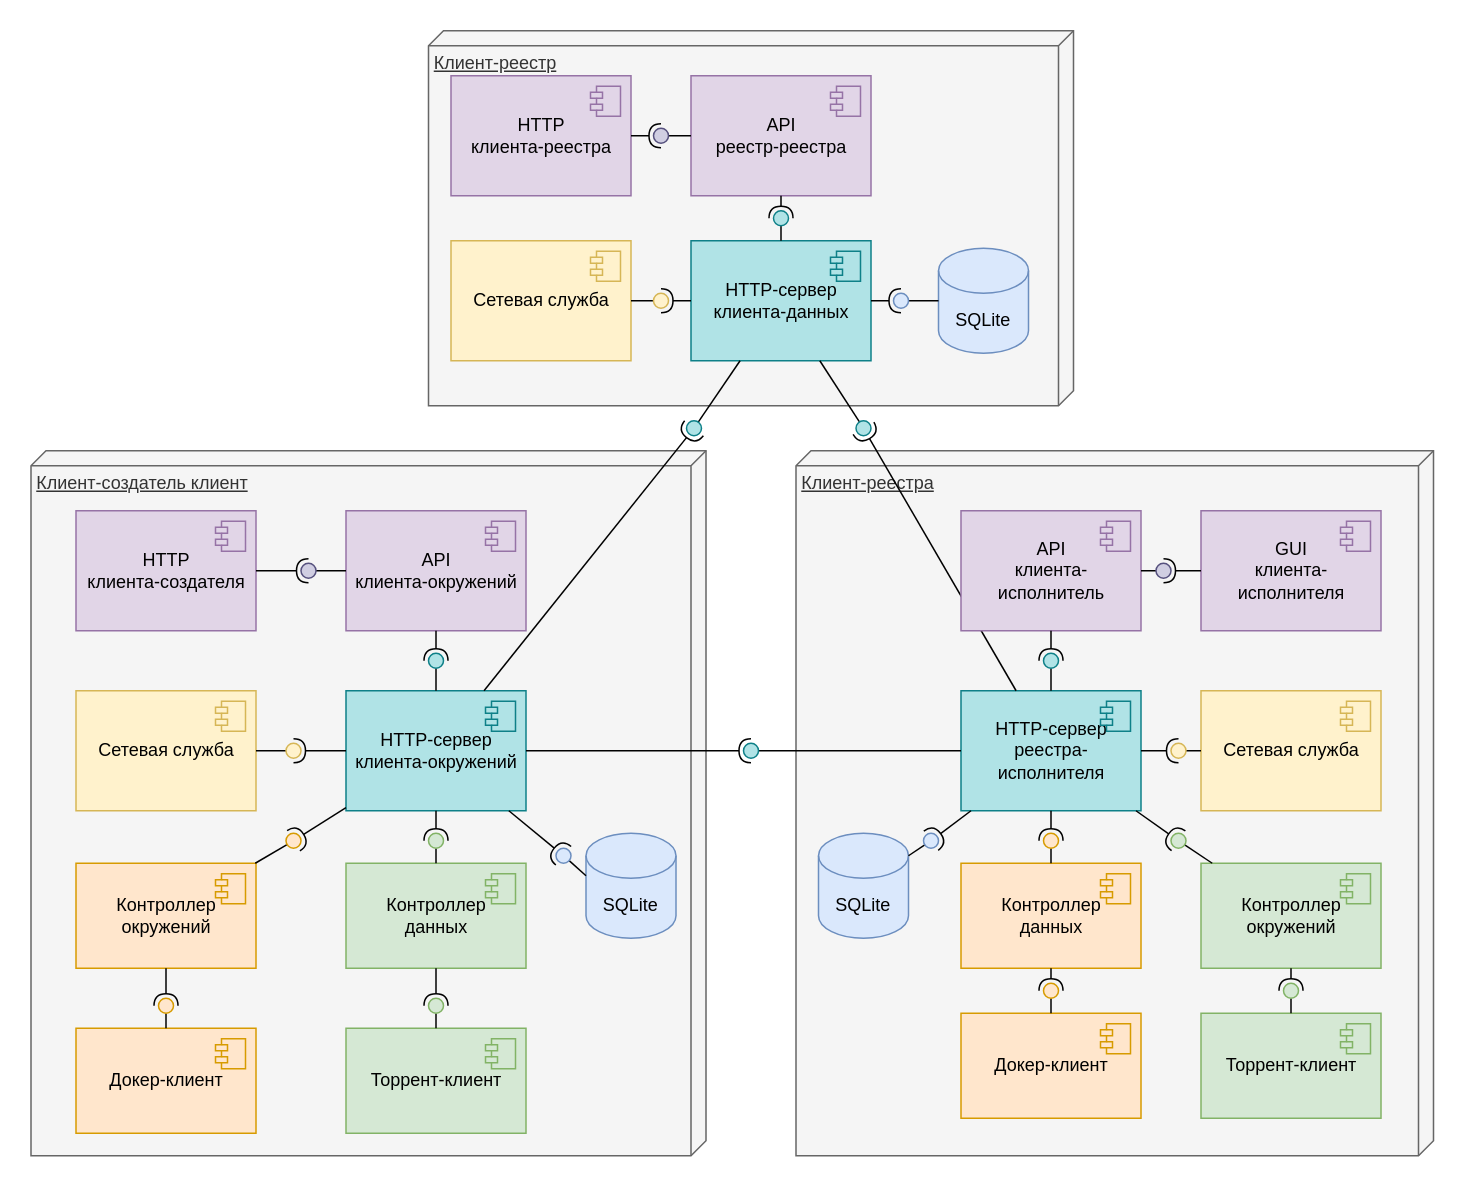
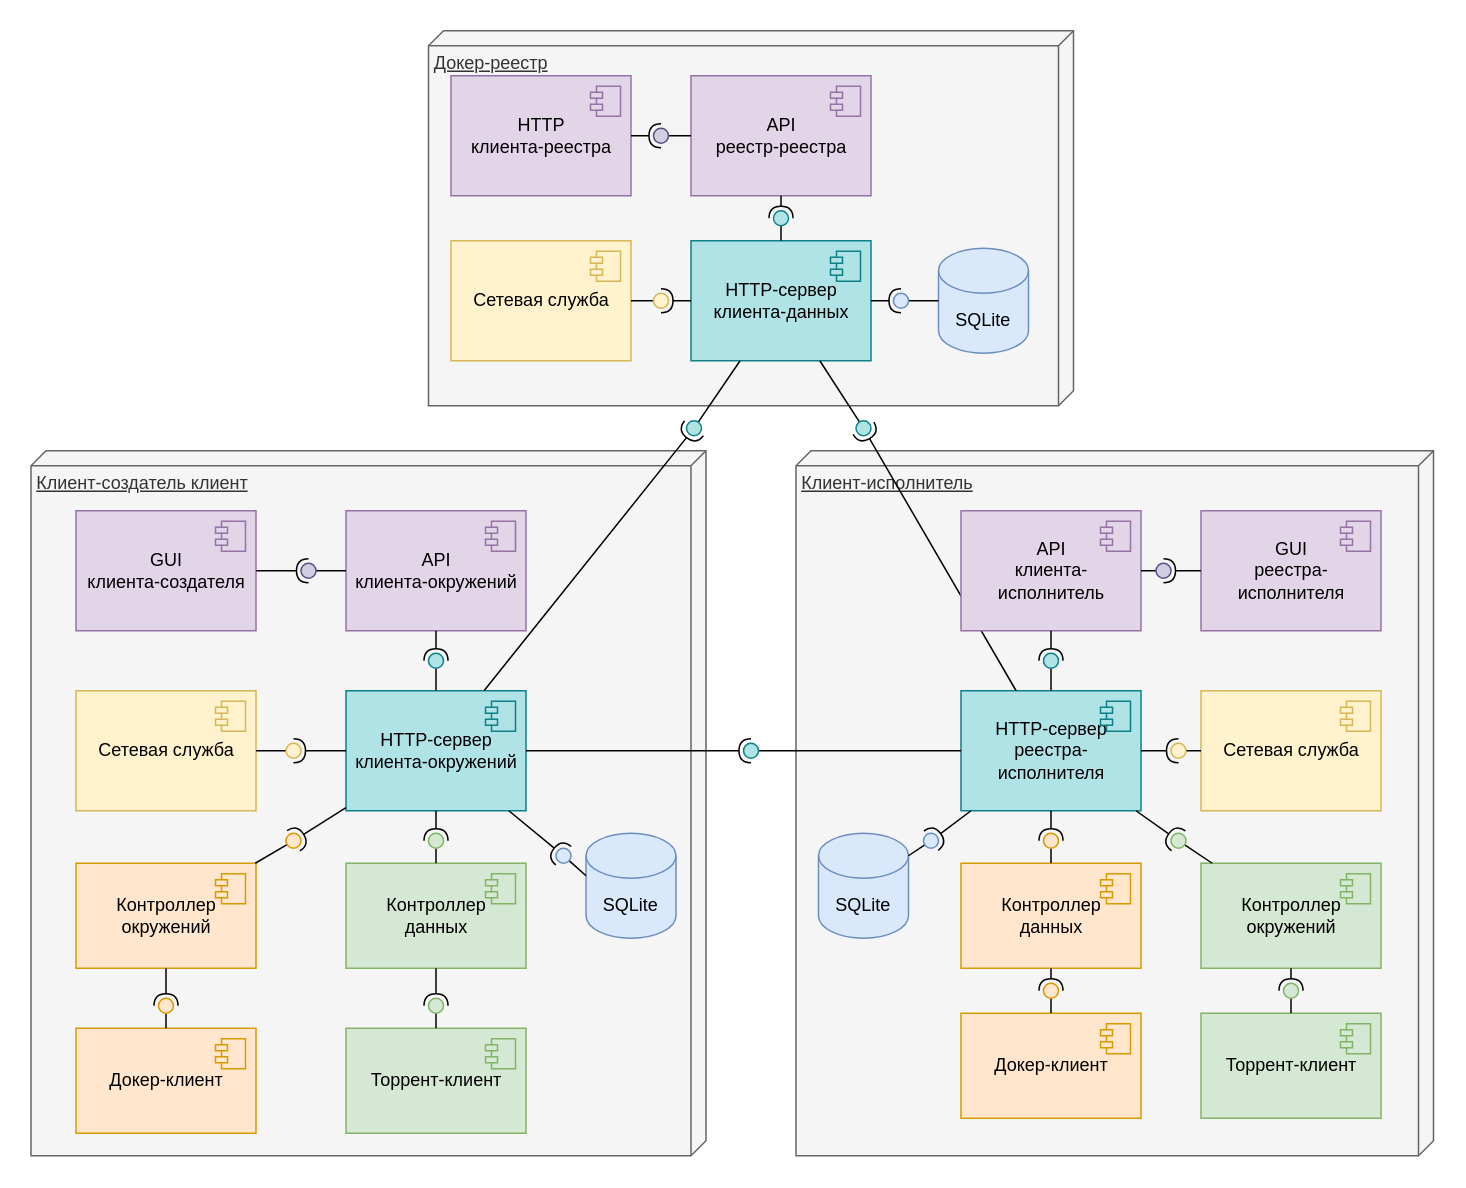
(500, 64) -> (495, 64)
(872, 484) -> (892, 484)
(167, 571) -> (167, 571)
(1292, 571) -> (1292, 571)
